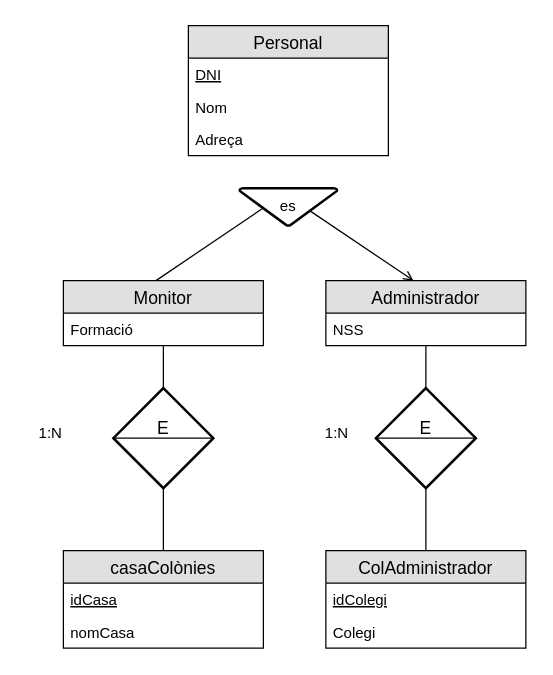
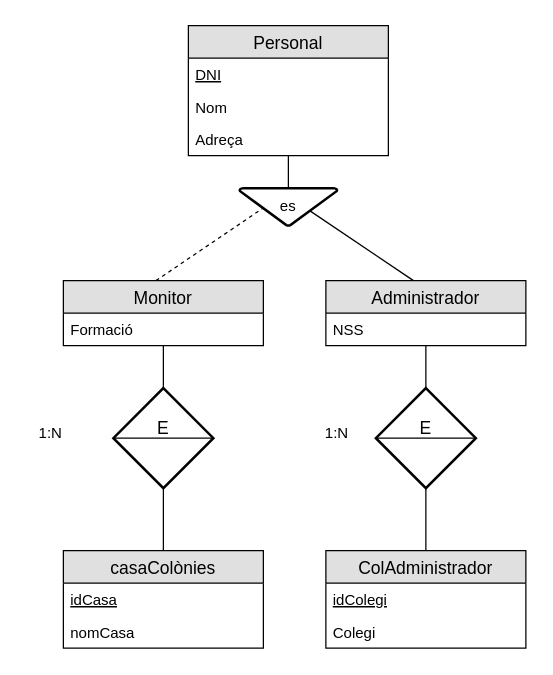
none -> (288, 172)
(209, 245) -> (209, 245)
(408, 277) -> (408, 277)
